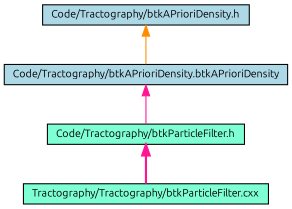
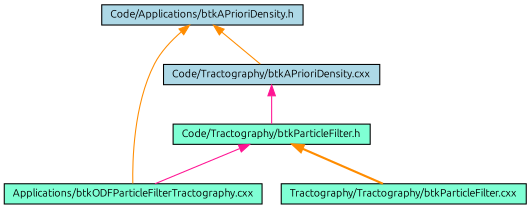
(146, 15) -> (202, 15)
(146, 75) -> (272, 75)
(146, 170) -> (343, 166)
none -> (133, 194)
